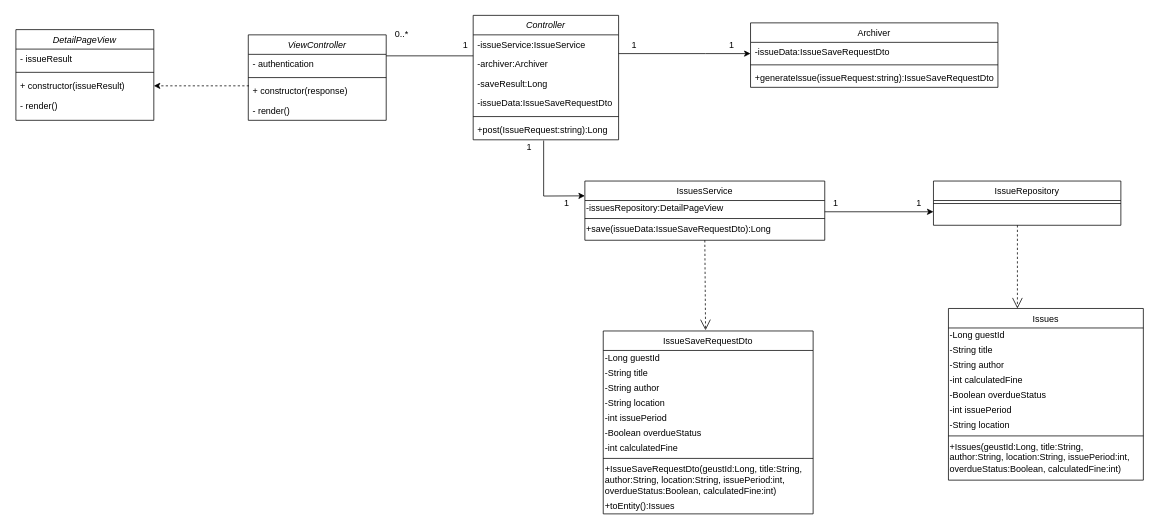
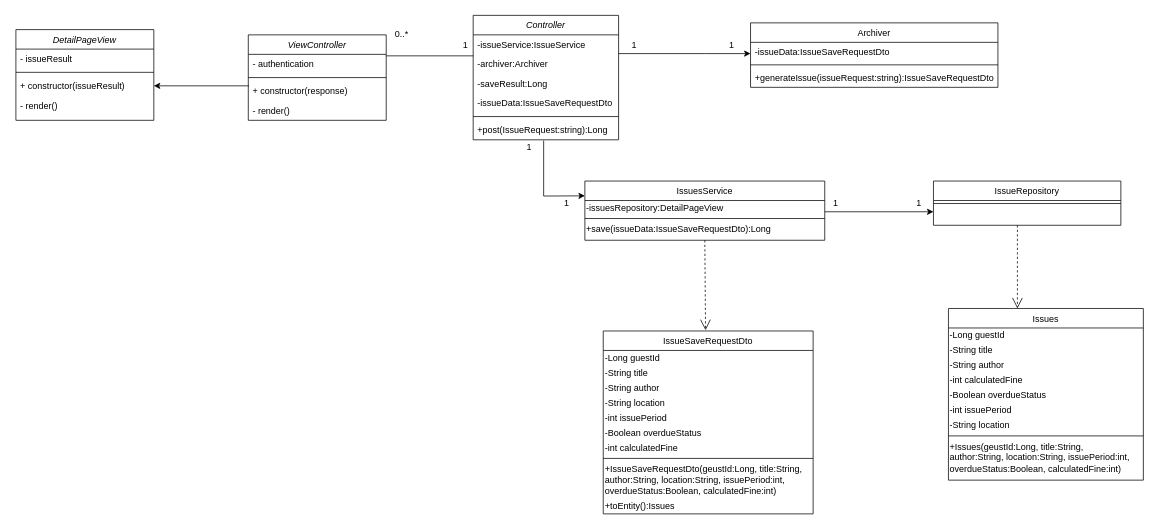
(201, 86) -> (201, 86)
